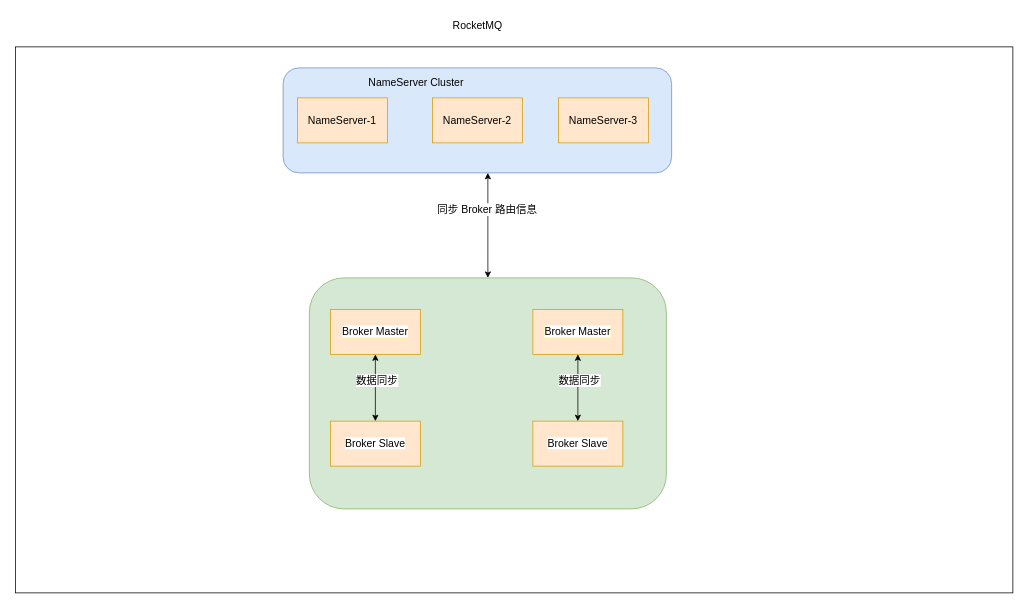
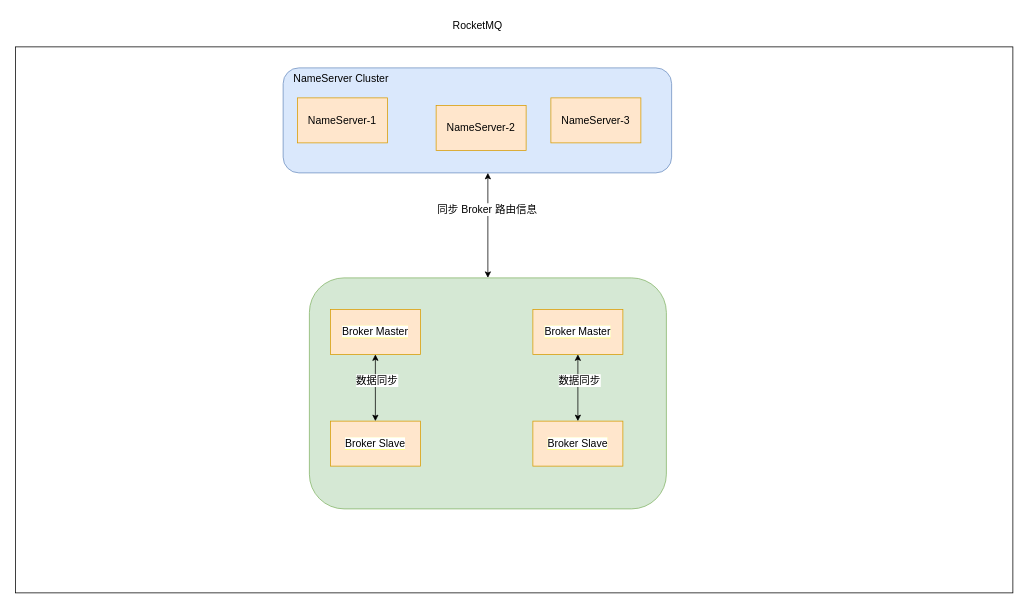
(416, 82) -> (341, 78)
(477, 120) -> (481, 128)
(603, 120) -> (596, 120)
